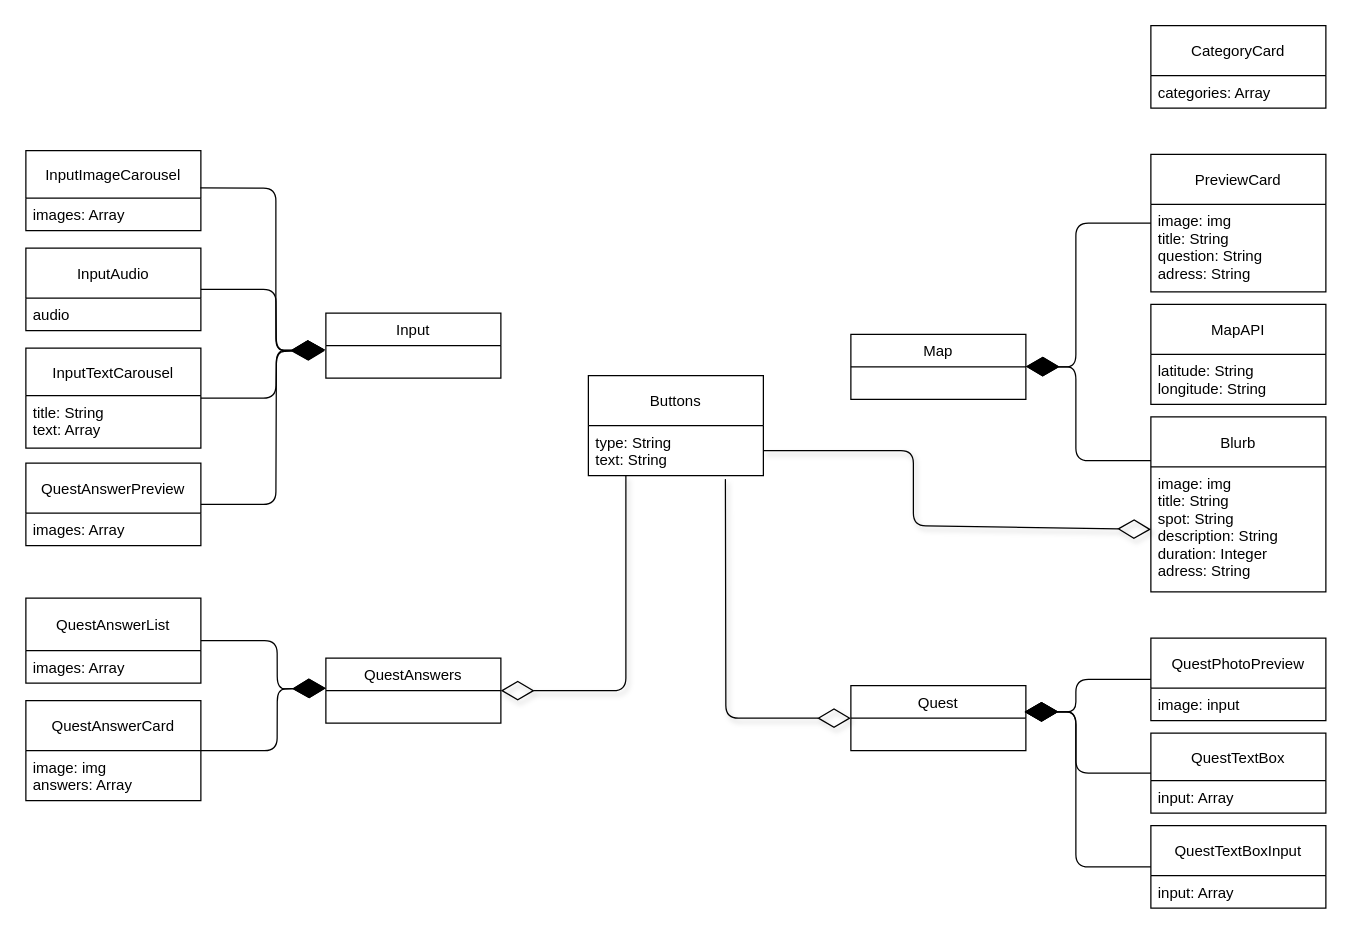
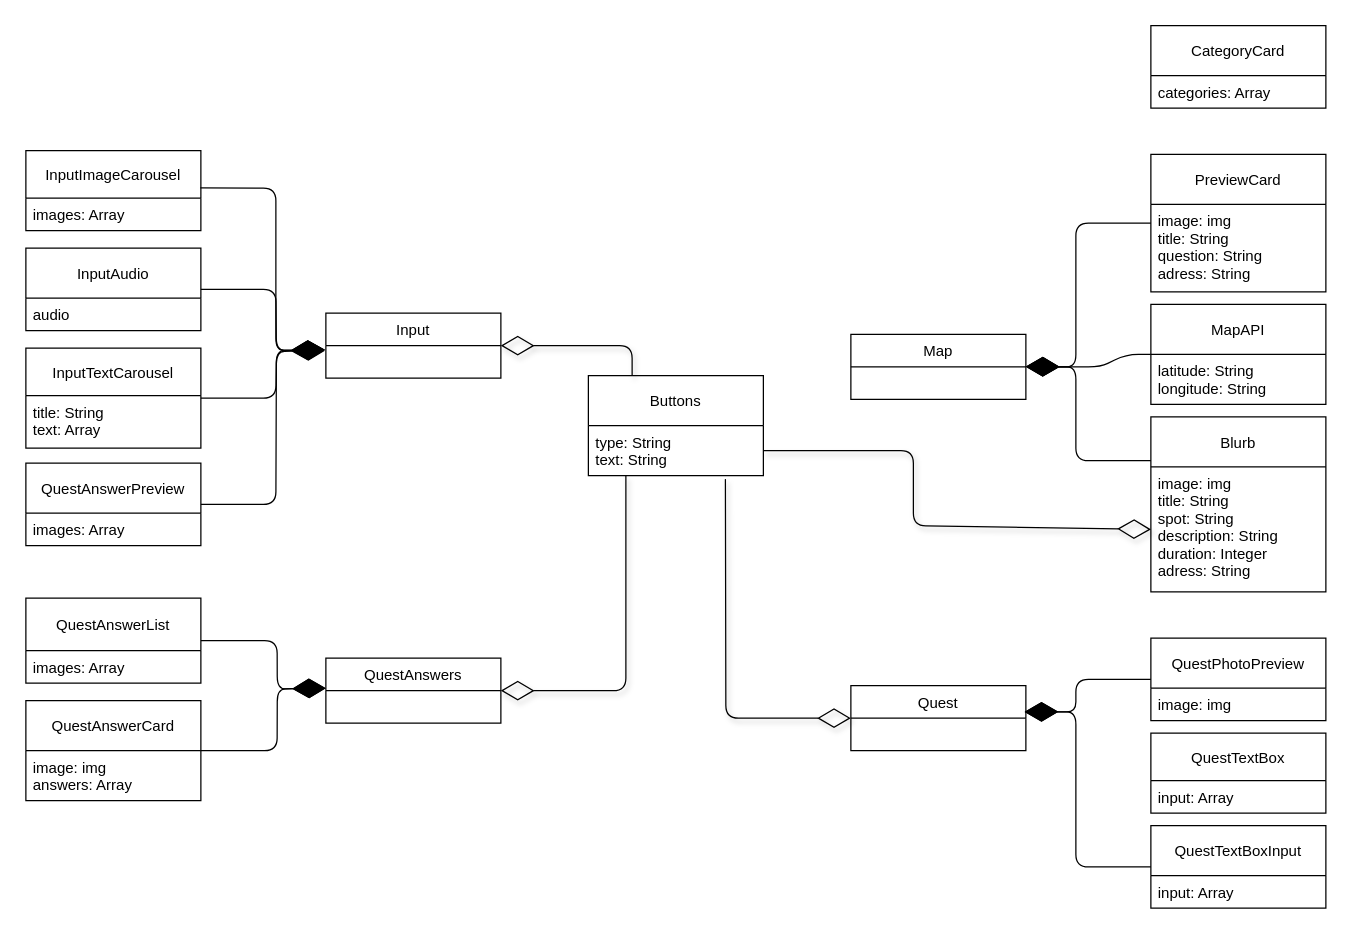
none -> (590, 346)
none -> (1111, 362)
(1200, 705) -> (1192, 705)
(1113, 773) -> none
